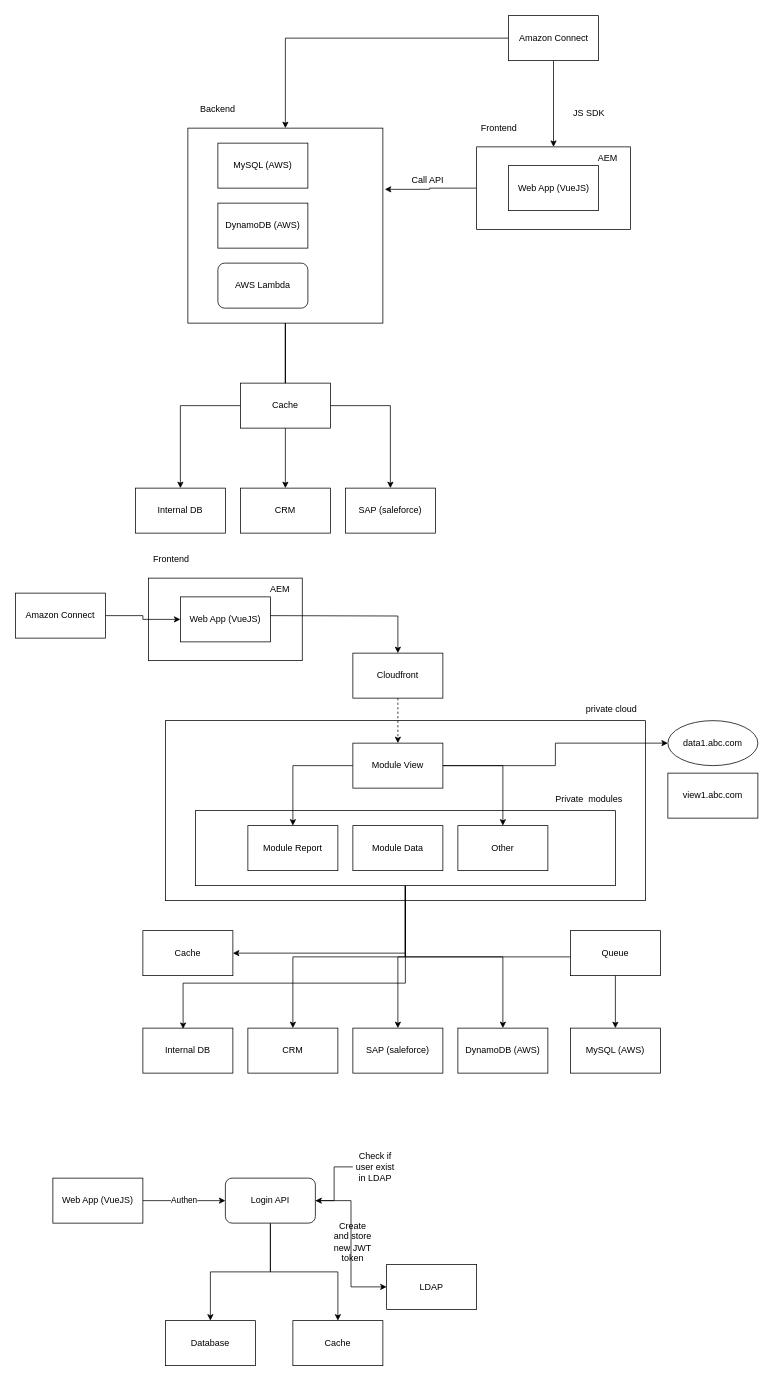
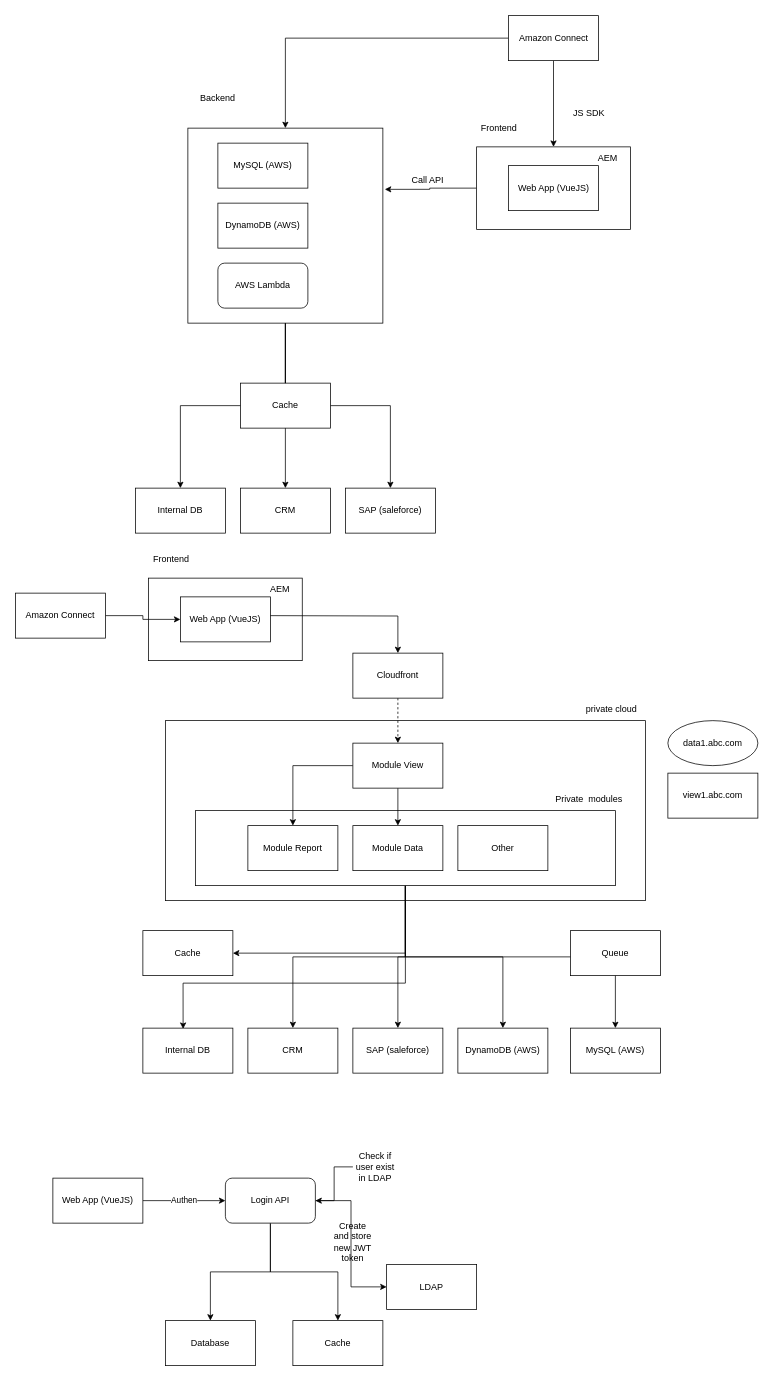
(218, 109) -> (218, 98)
(541, 765) -> (398, 819)
(503, 819) -> none
